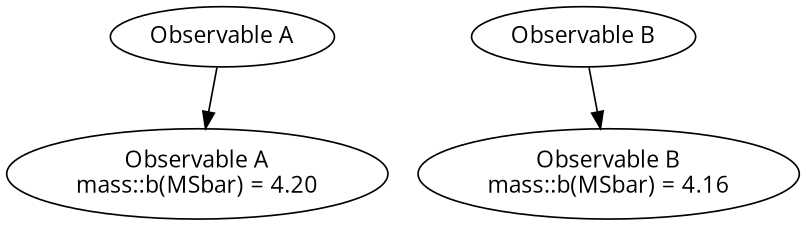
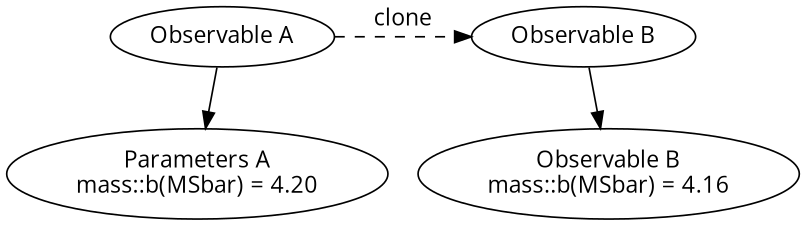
none -> (394, 37)
(197, 174) -> (197, 174)
